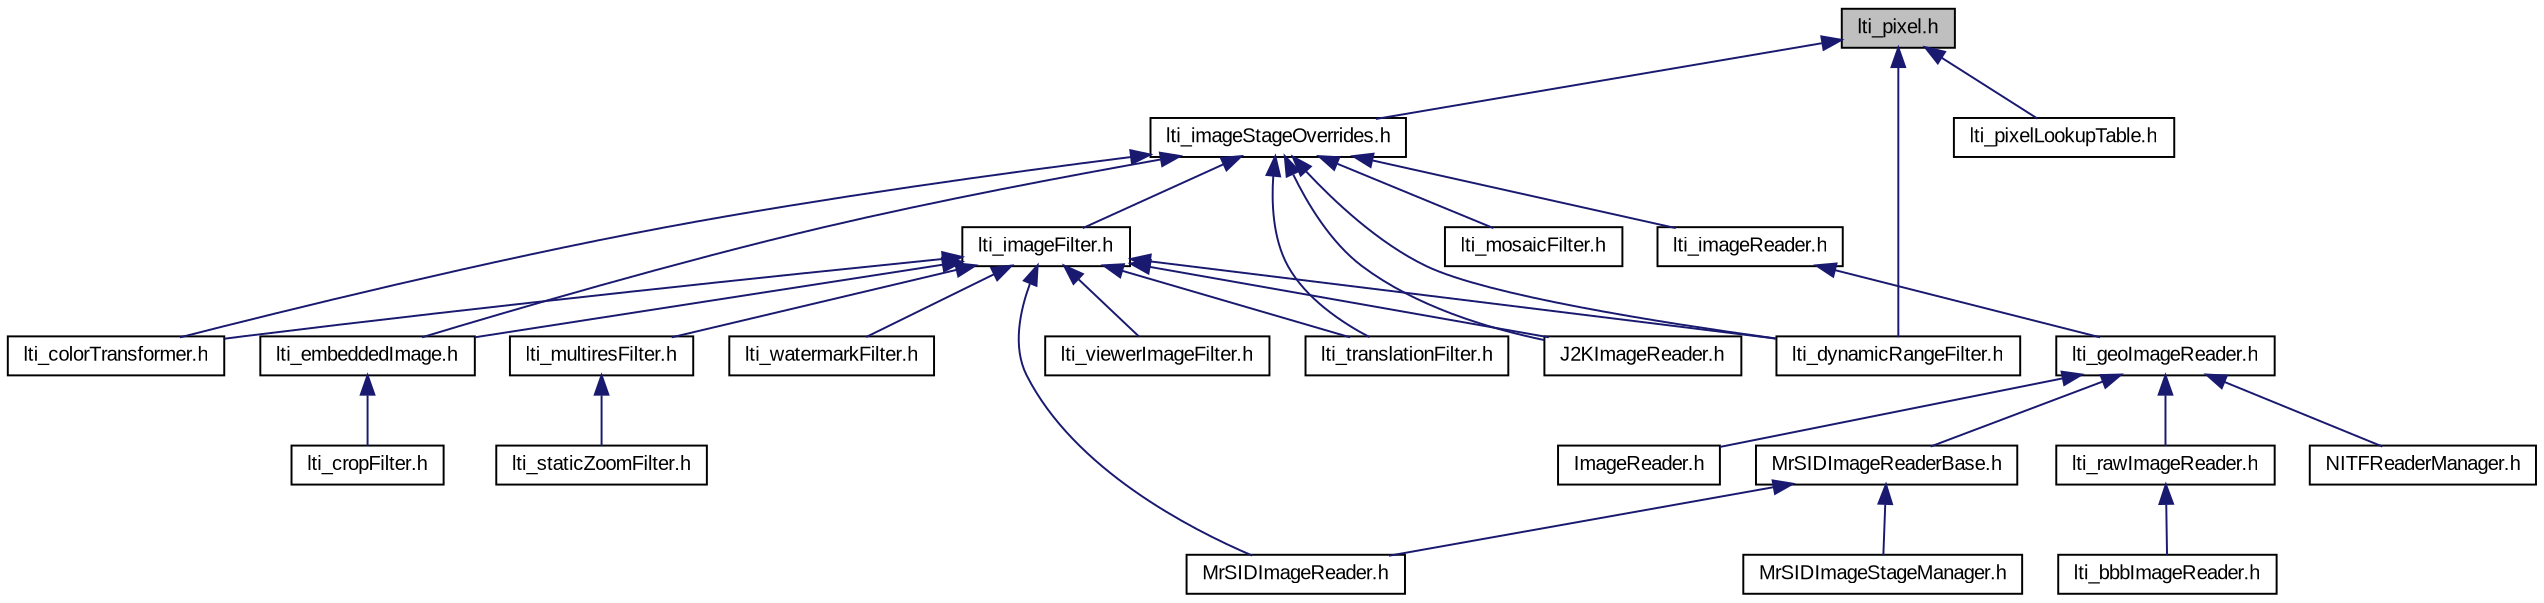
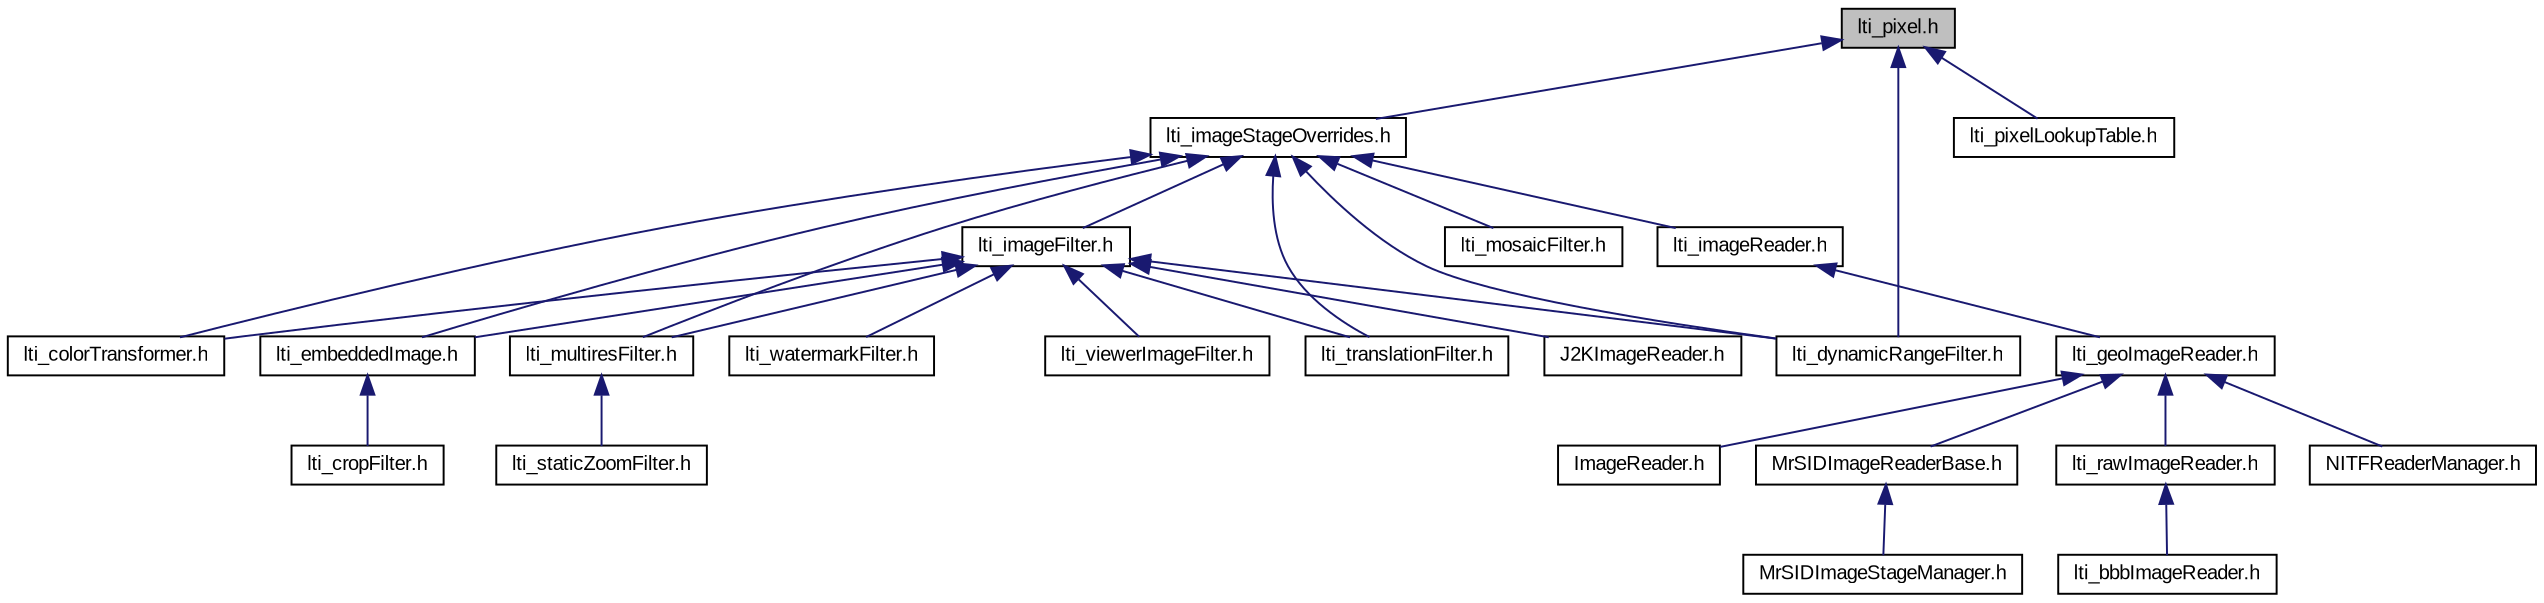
(1377, 276) -> (912, 238)
(1296, 574) -> none
